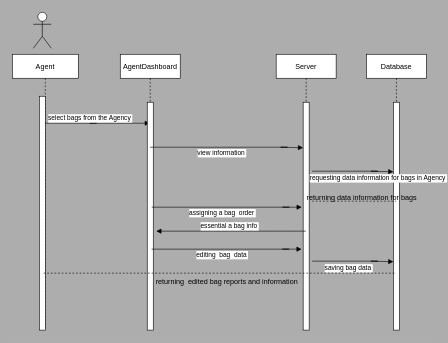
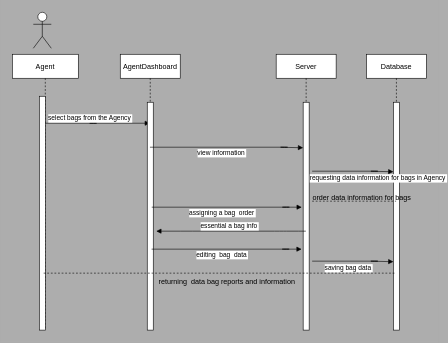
(362, 198) -> (362, 198)
(227, 282) -> (227, 282)
